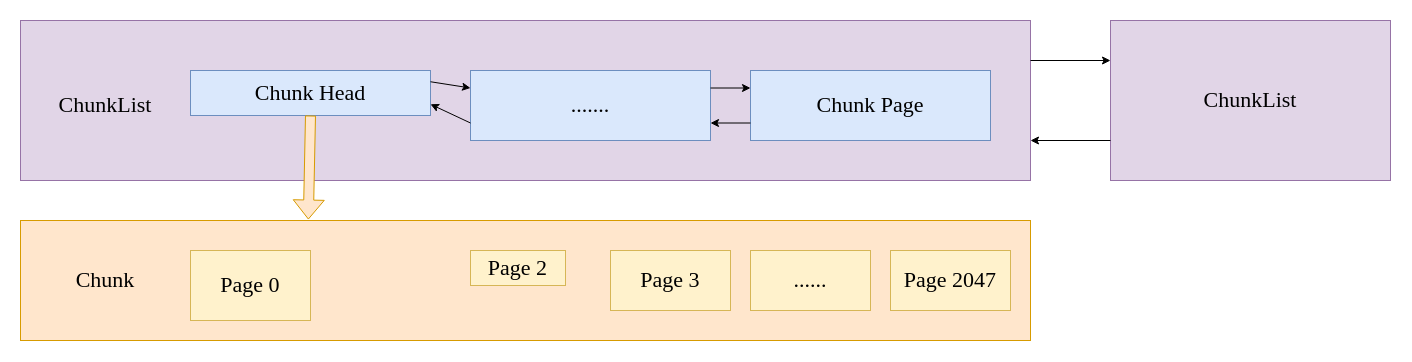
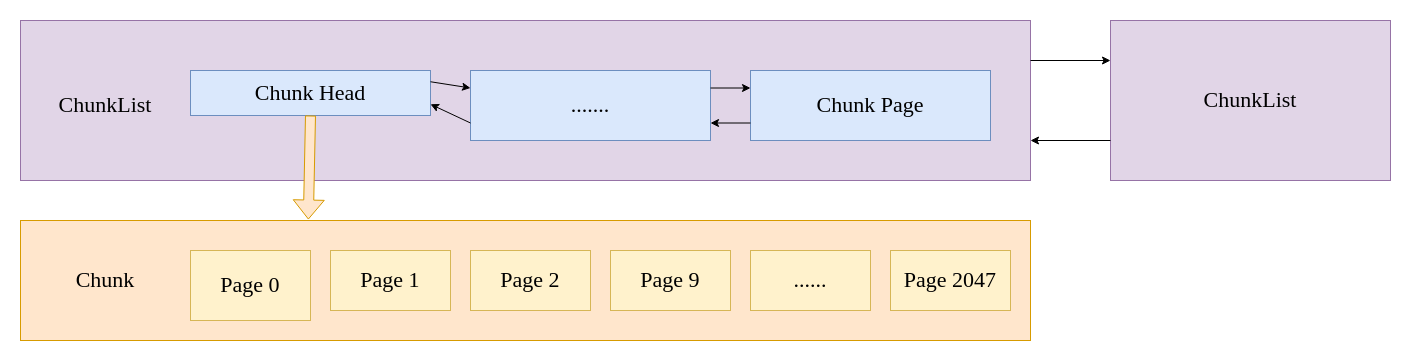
(518, 268) -> (531, 281)
none -> (391, 281)
(671, 281) -> (671, 281)
